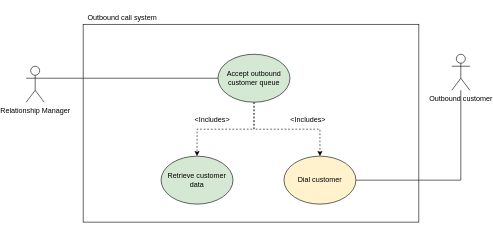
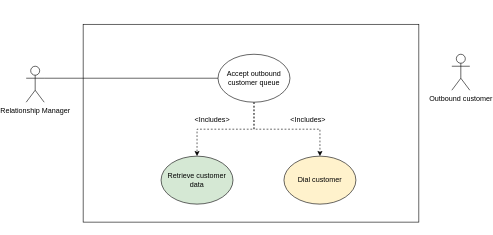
(122, 18) -> none
(254, 78) -> (254, 78)
(453, 180) -> none
